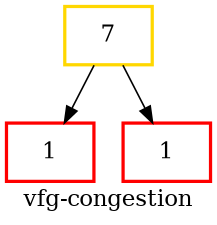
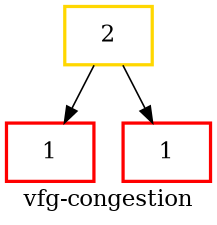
(109, 36) -> (109, 36)
